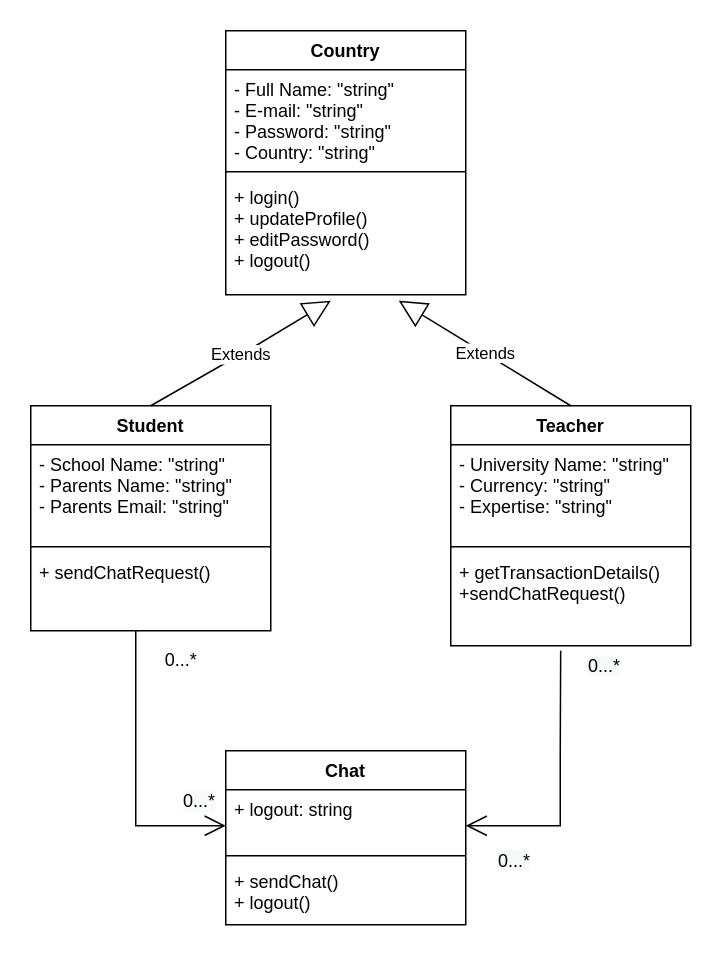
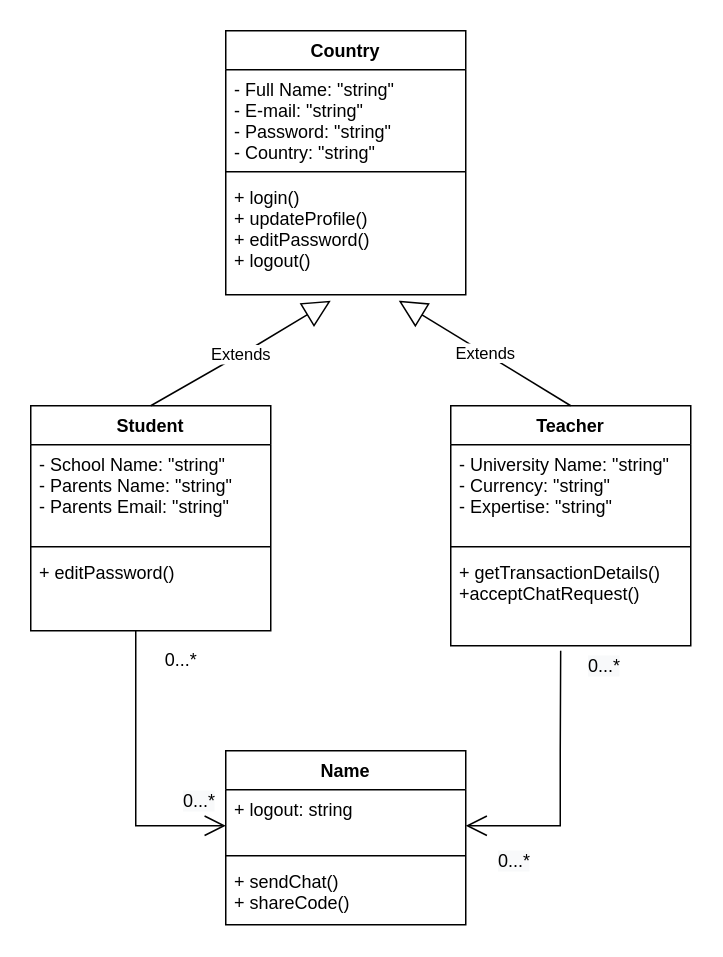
(132, 573) -> (115, 573)
(576, 573) -> (576, 573)
(345, 771) -> (345, 771)
(292, 882) -> (292, 882)
